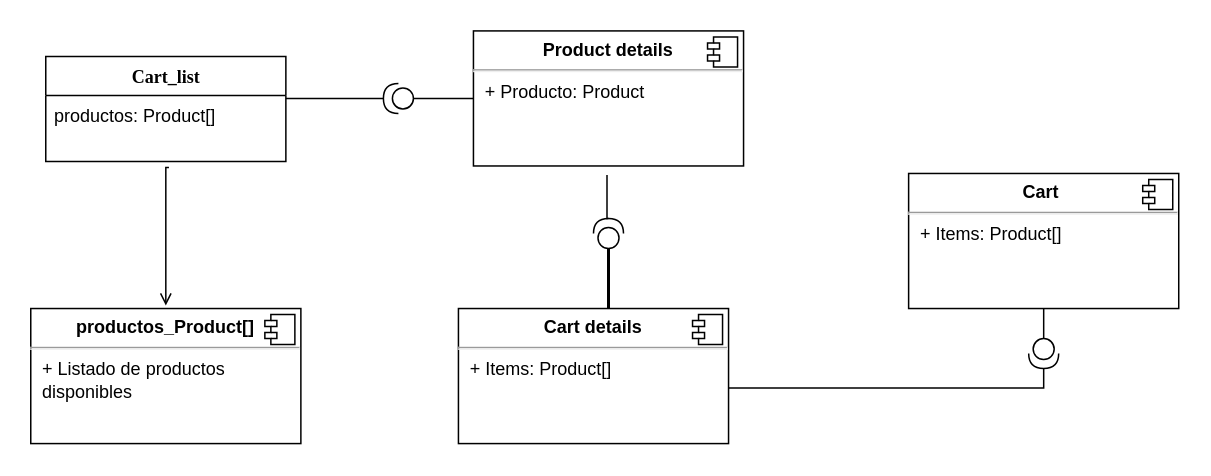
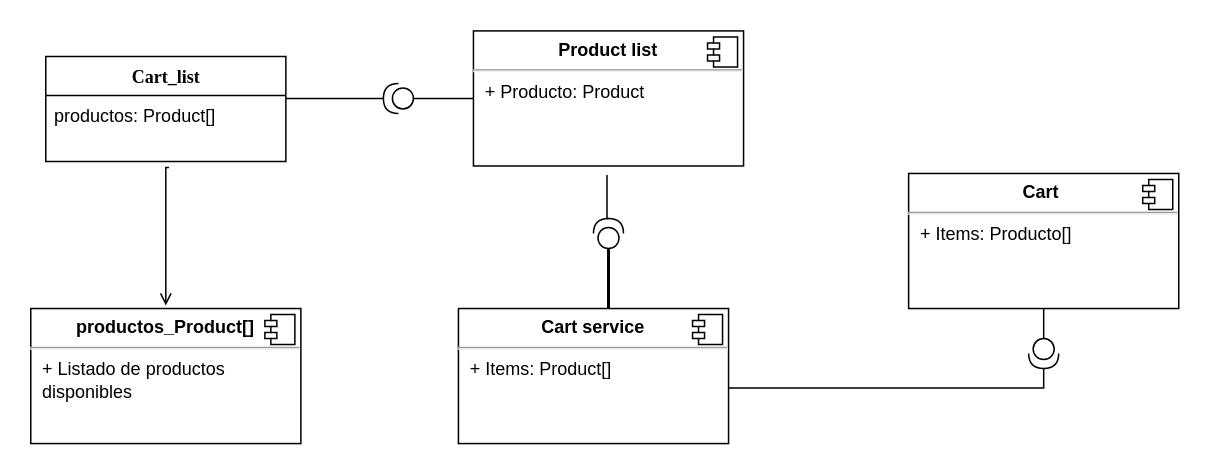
(562, 31) -> (562, 31)
(992, 173) -> (997, 173)
(542, 308) -> (542, 308)
